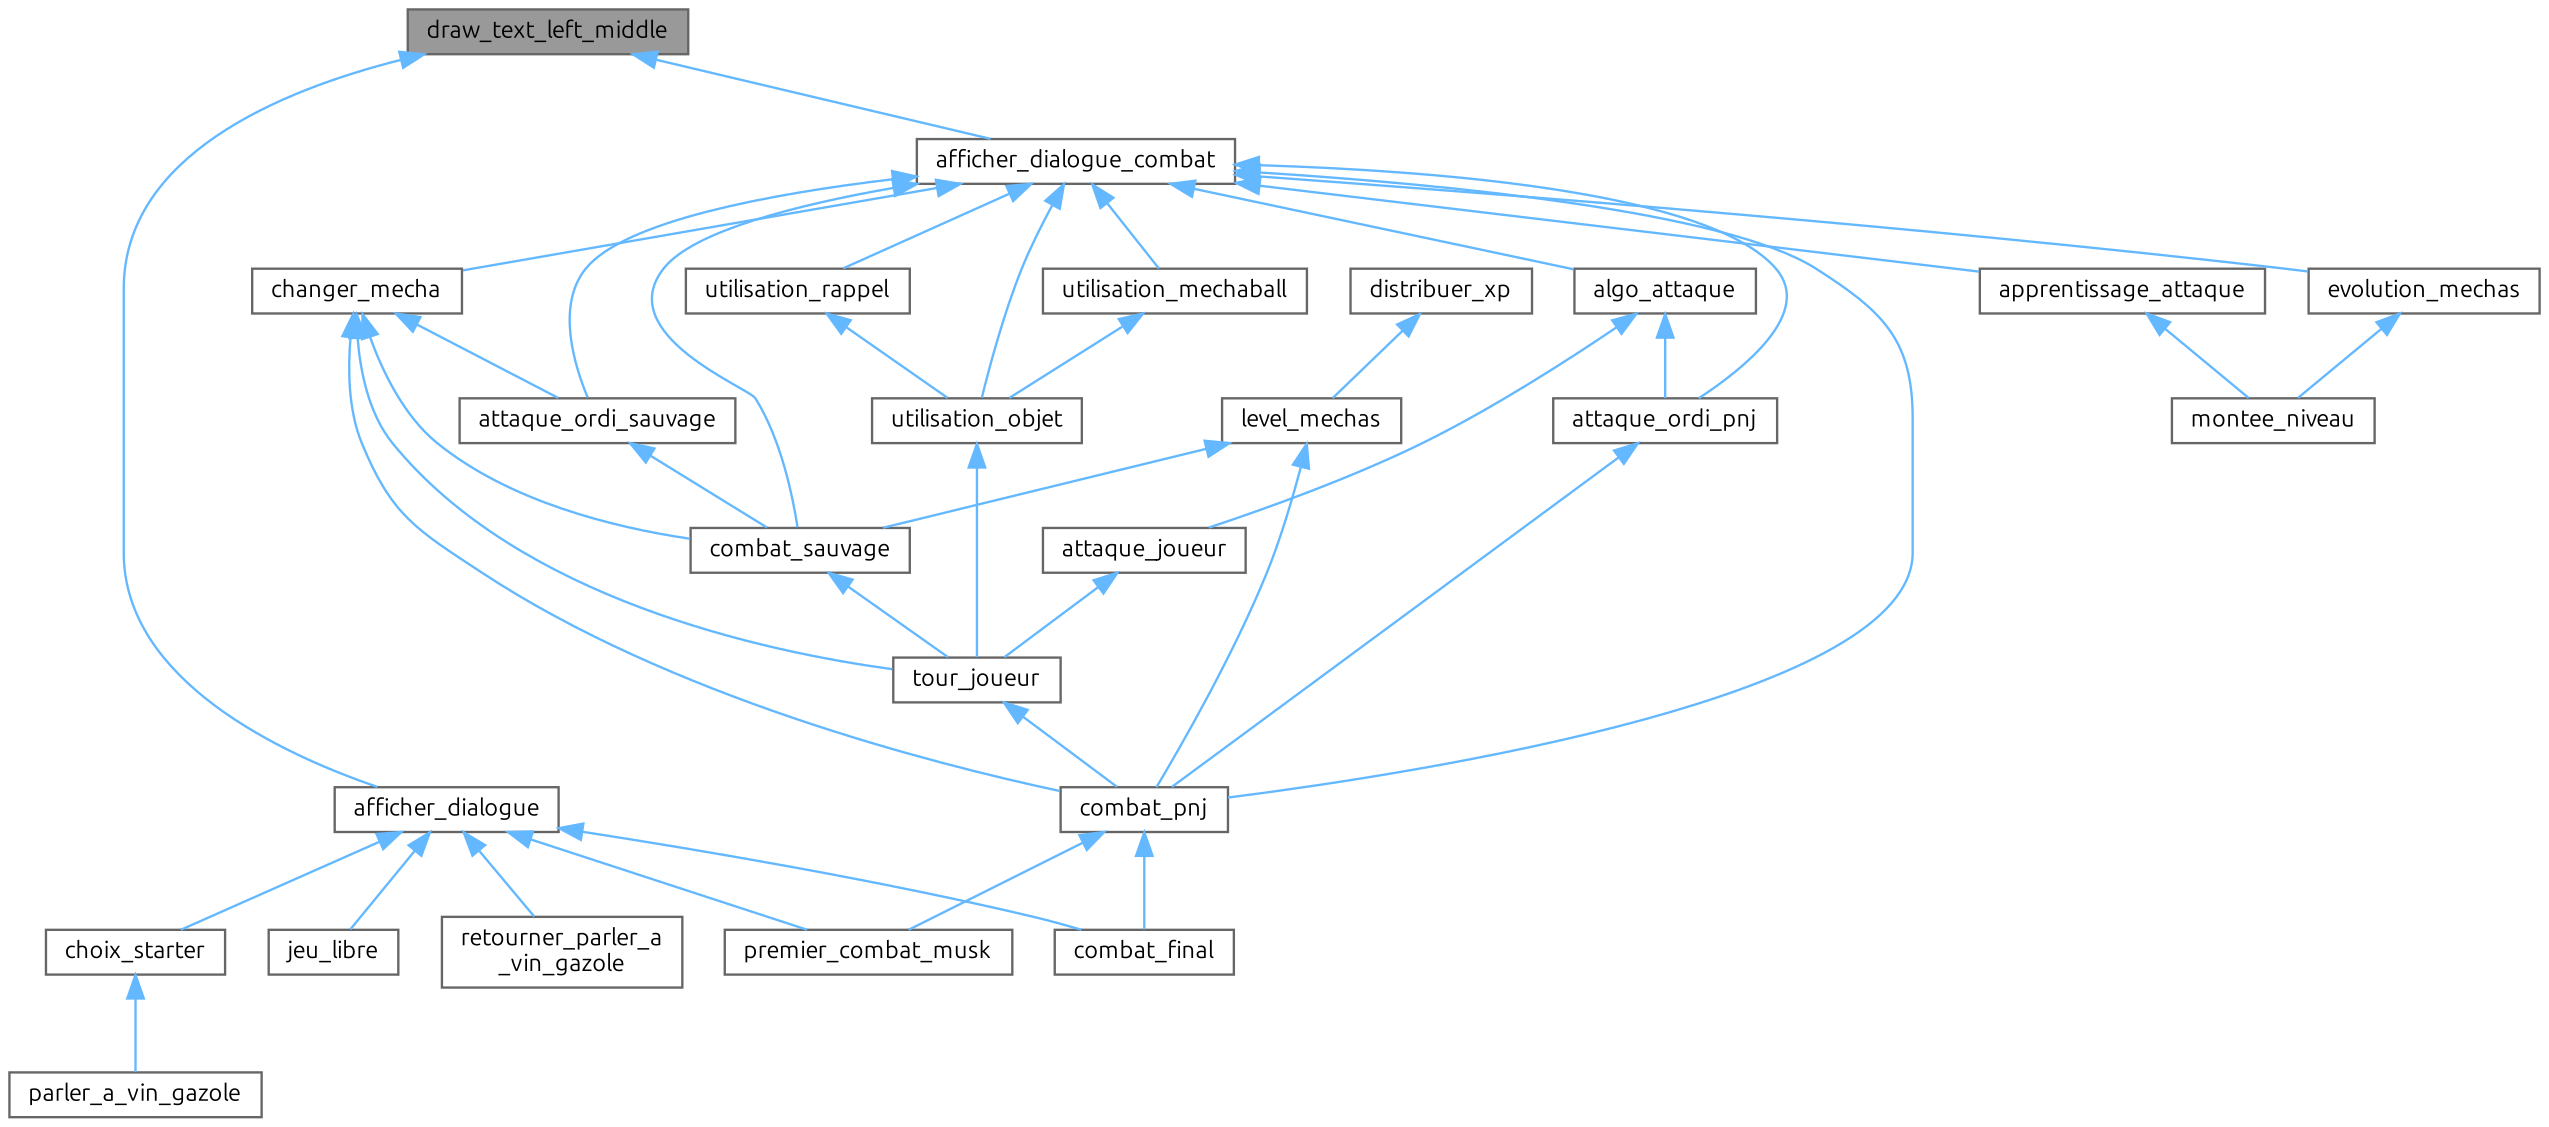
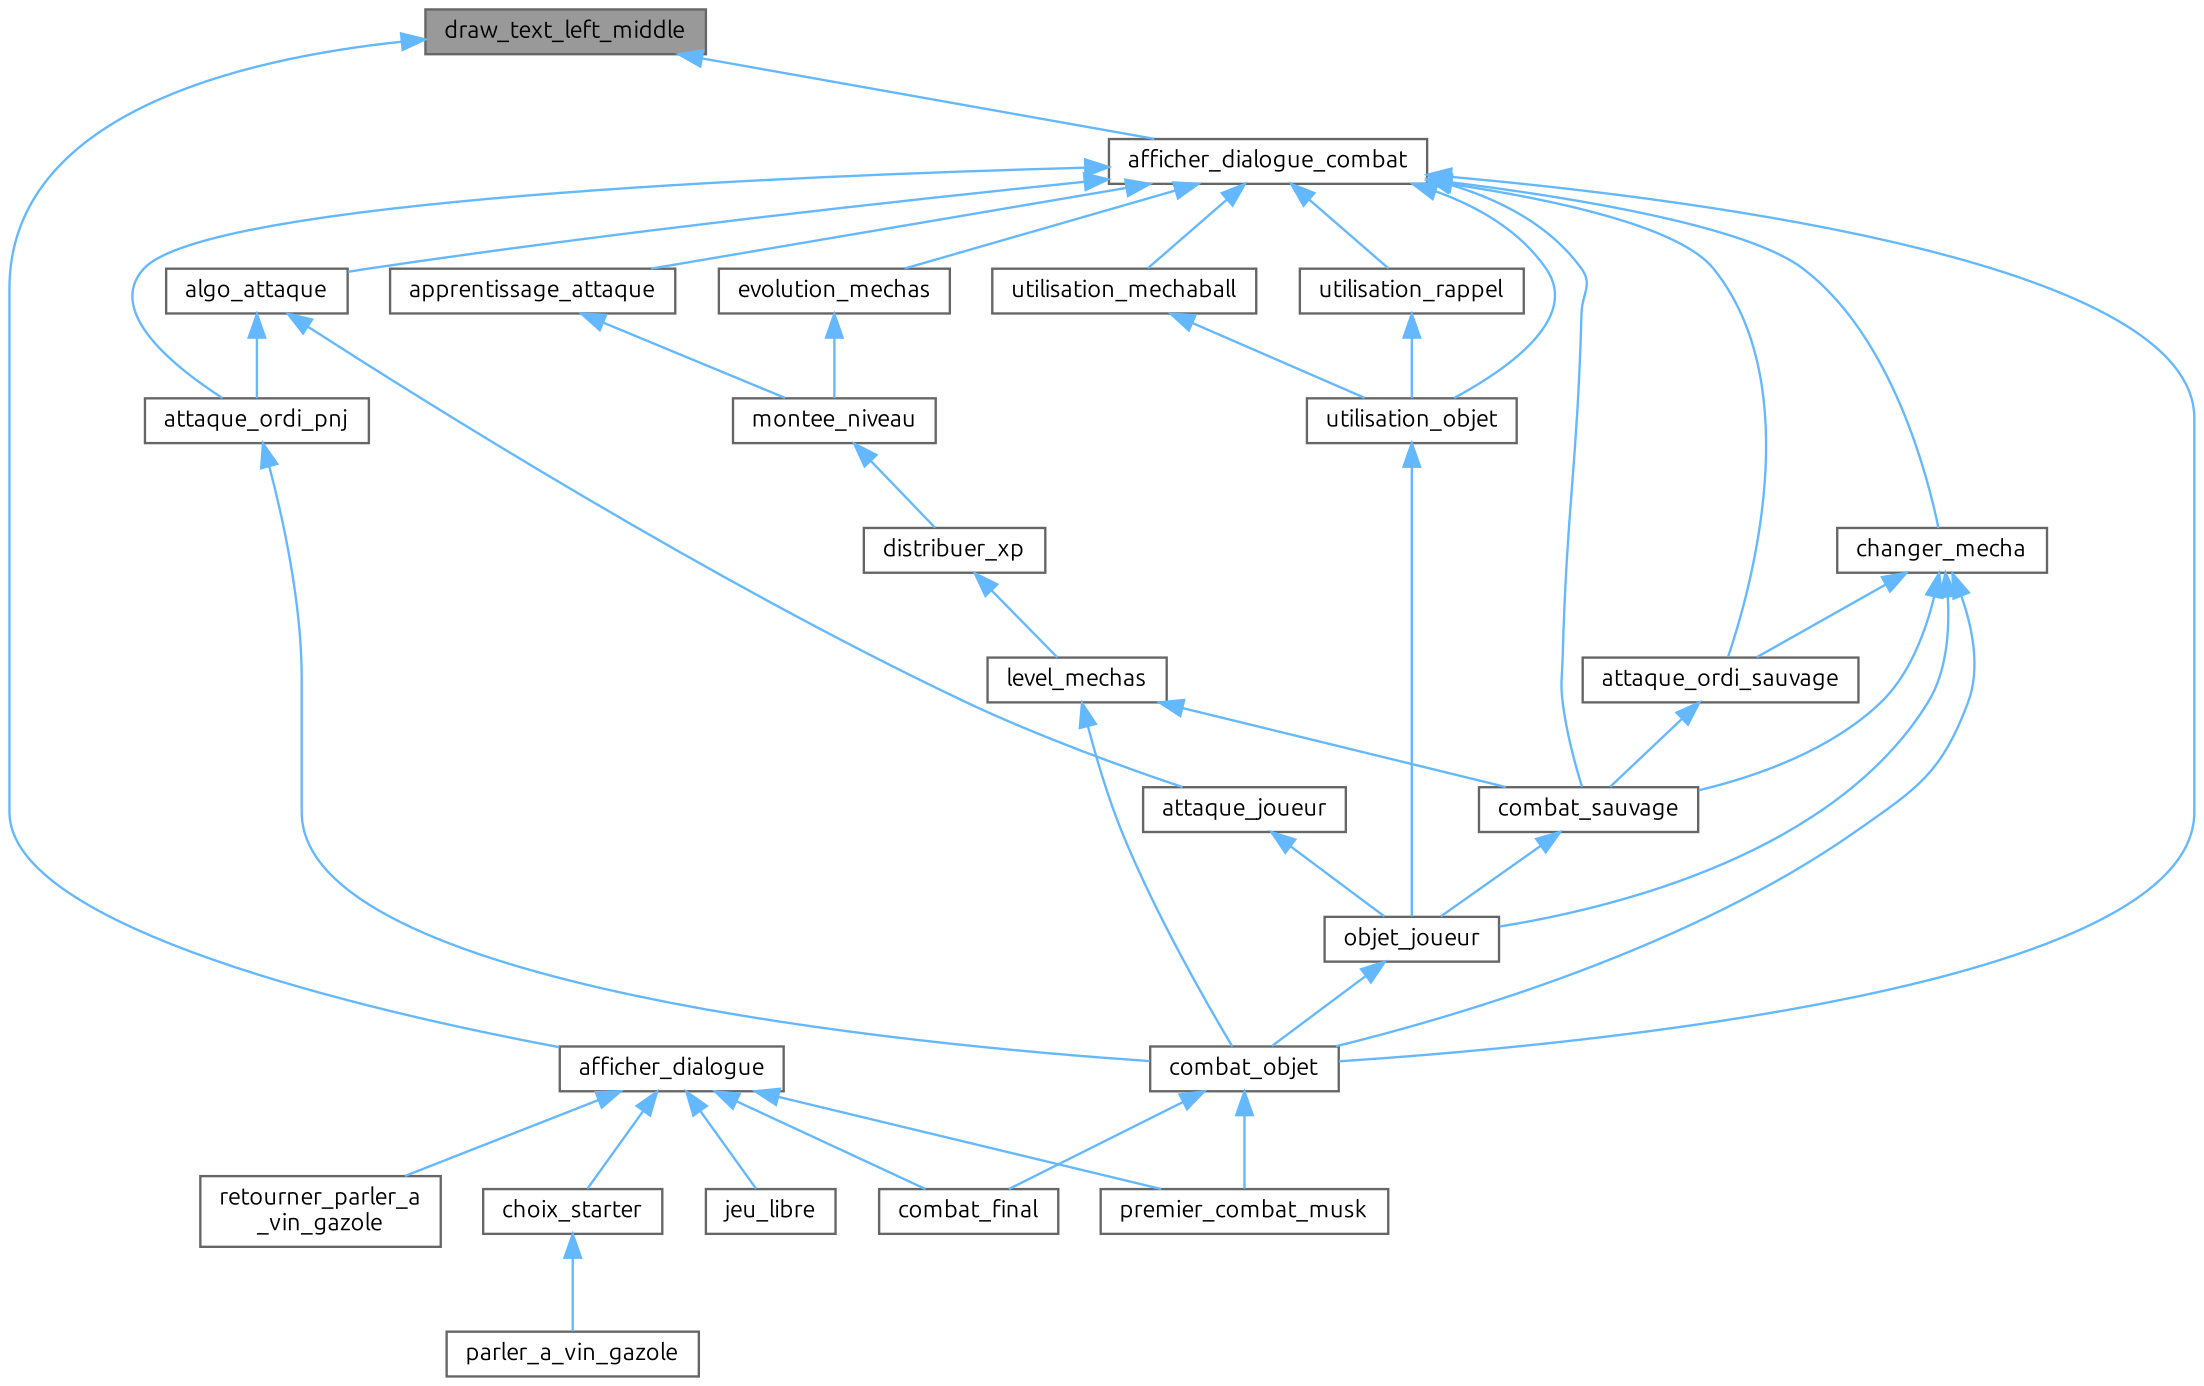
none -> (903, 494)
(977, 680) -> (1412, 939)
(1144, 810) -> (1244, 1069)
